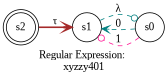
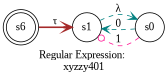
(115, 15) -> (115, 15)
(21, 27) -> (21, 27)
